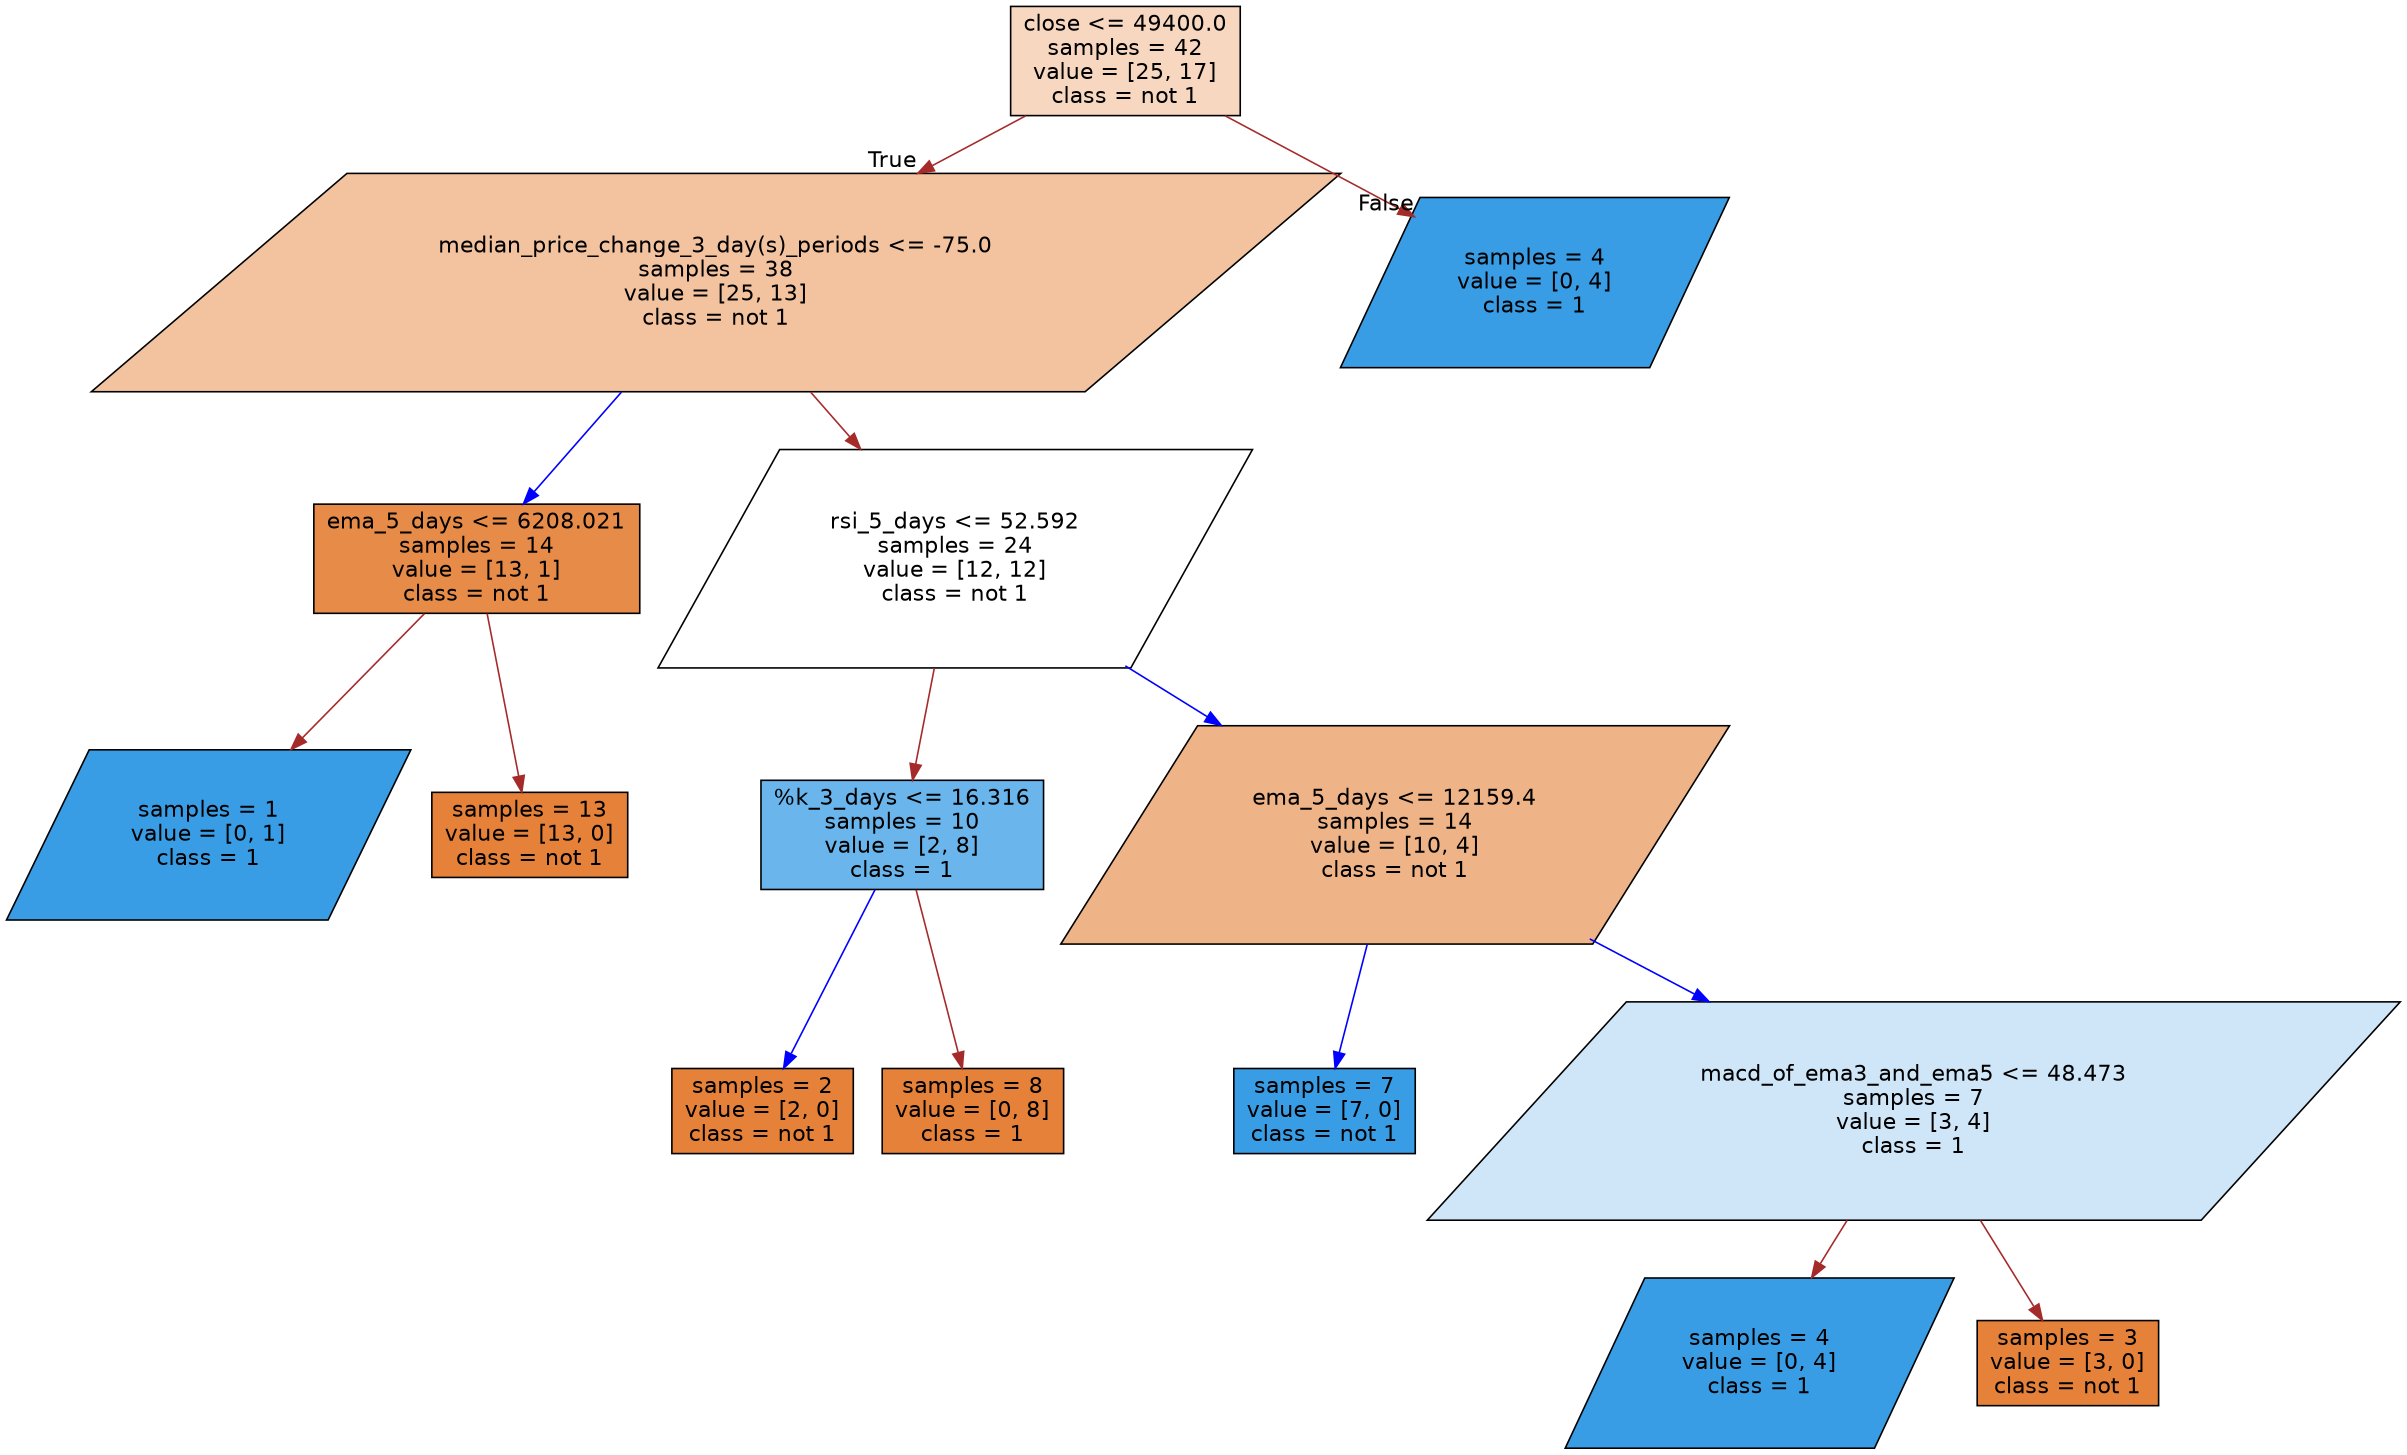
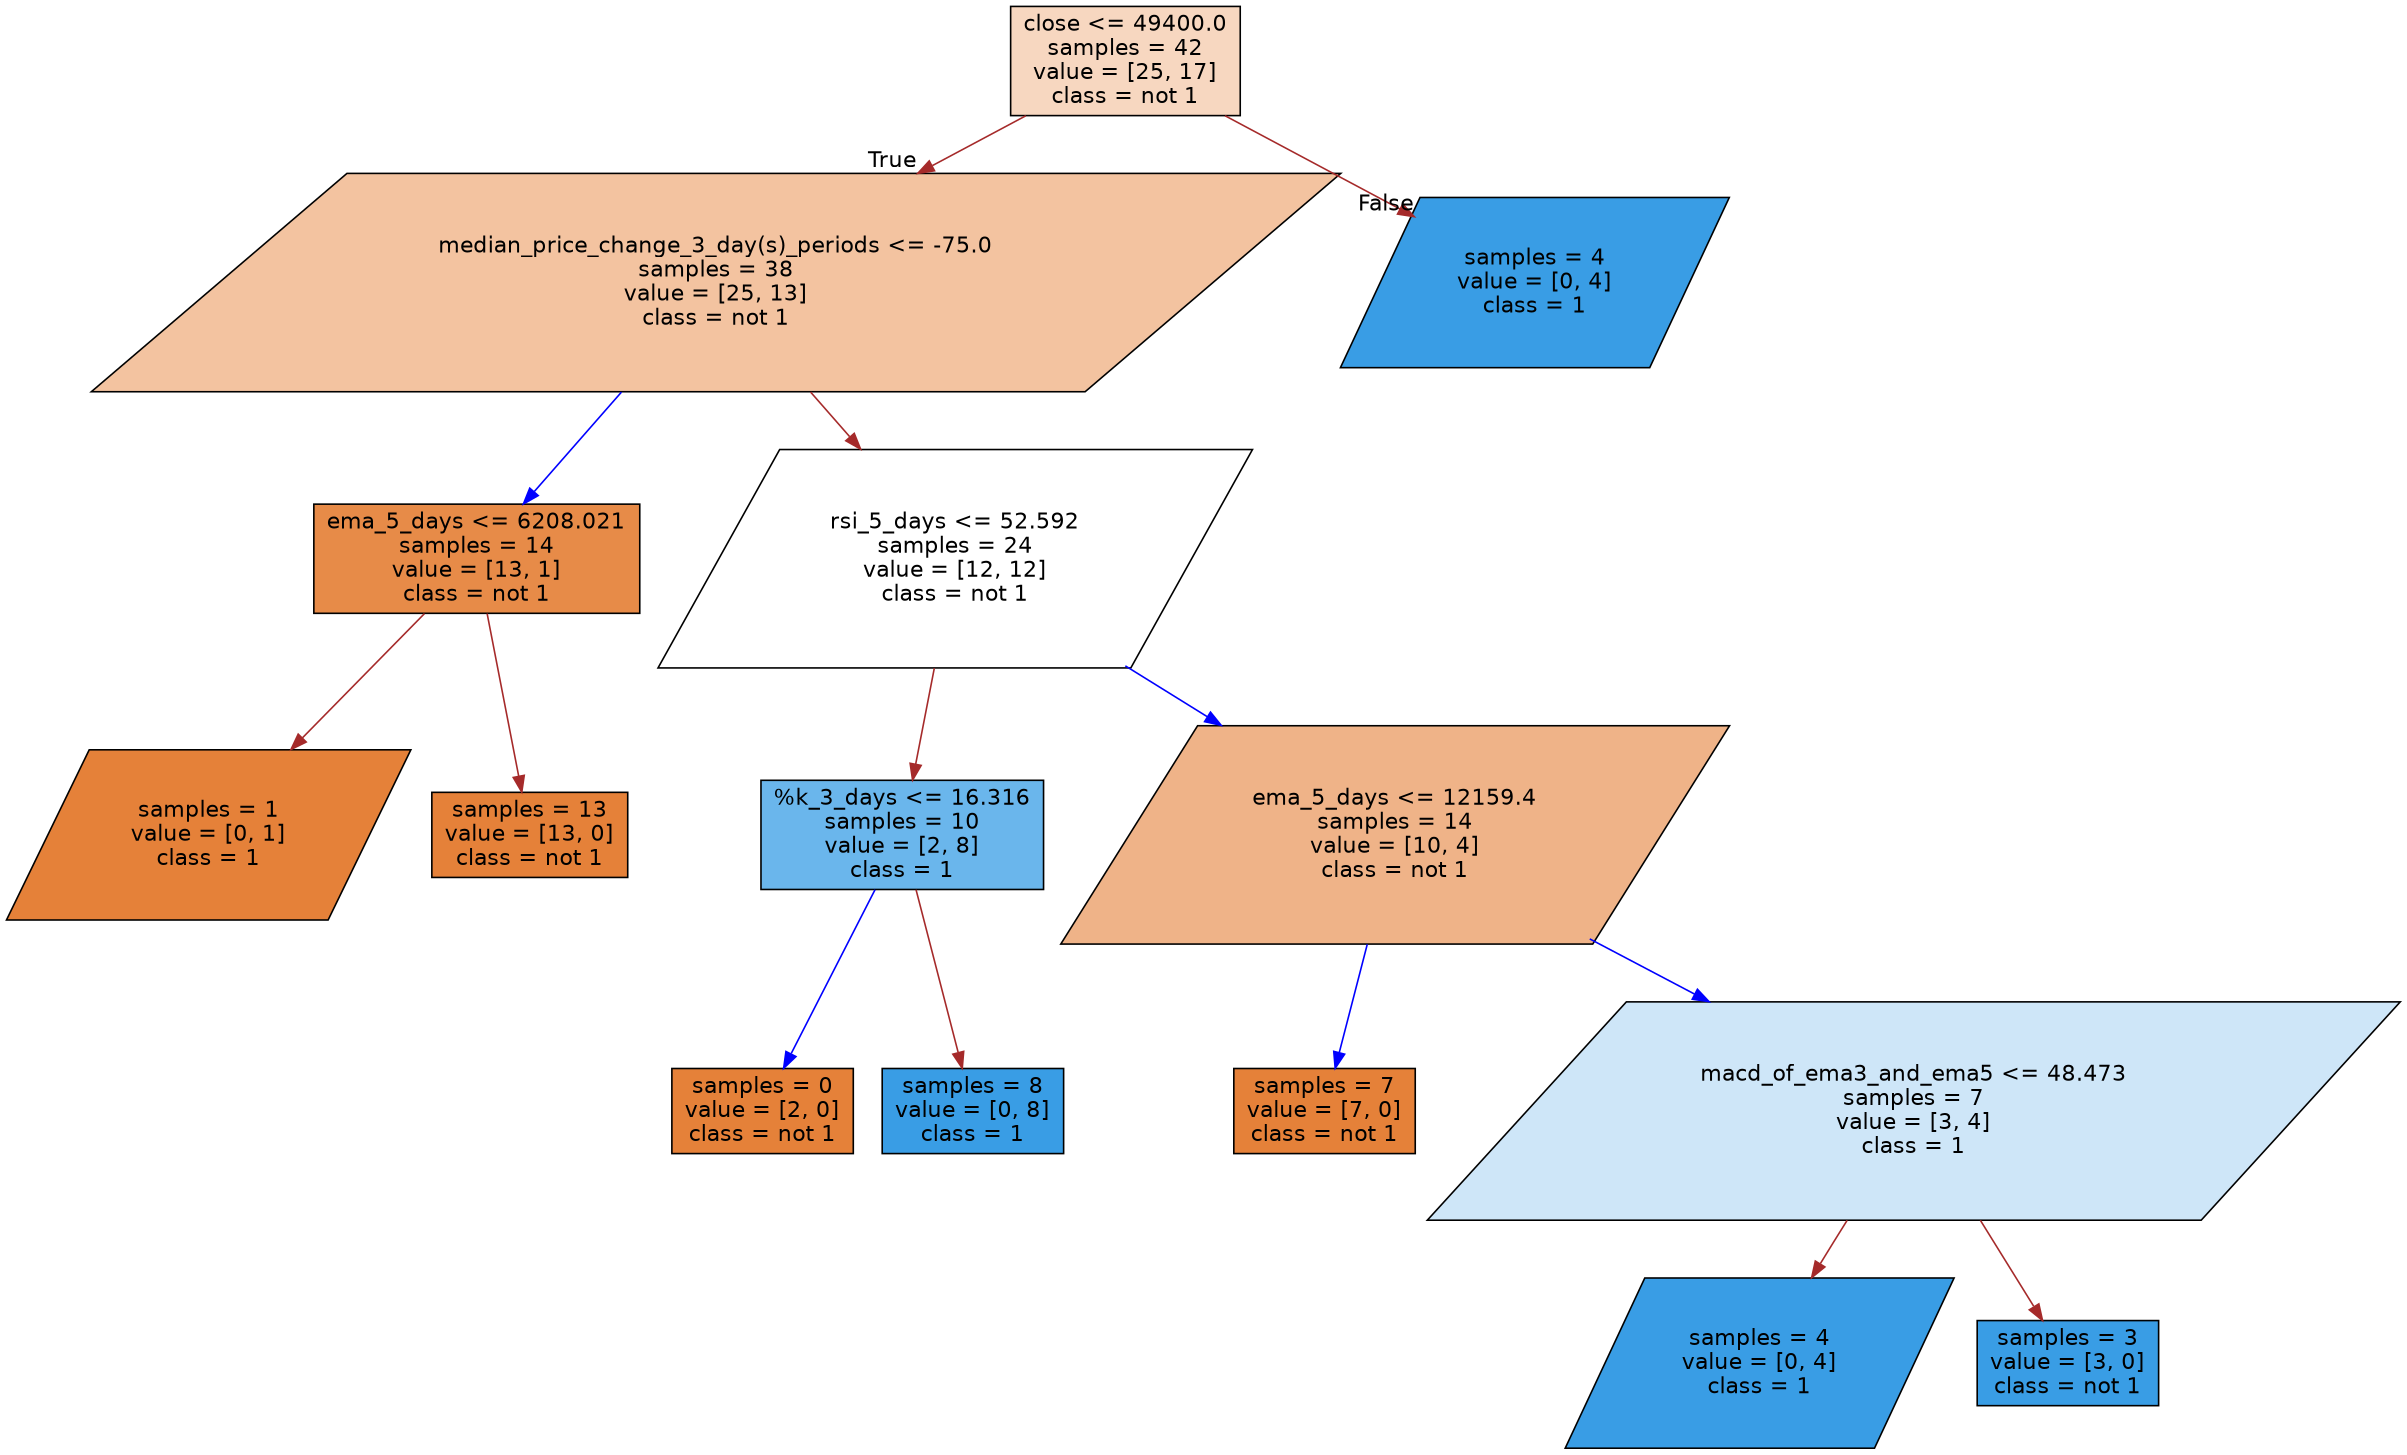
(209, 835) -> (209, 835)
(763, 1111) -> (763, 1111)
(973, 1111) -> (973, 1111)
(1325, 1111) -> (1325, 1111)
(2068, 1363) -> (2068, 1363)
